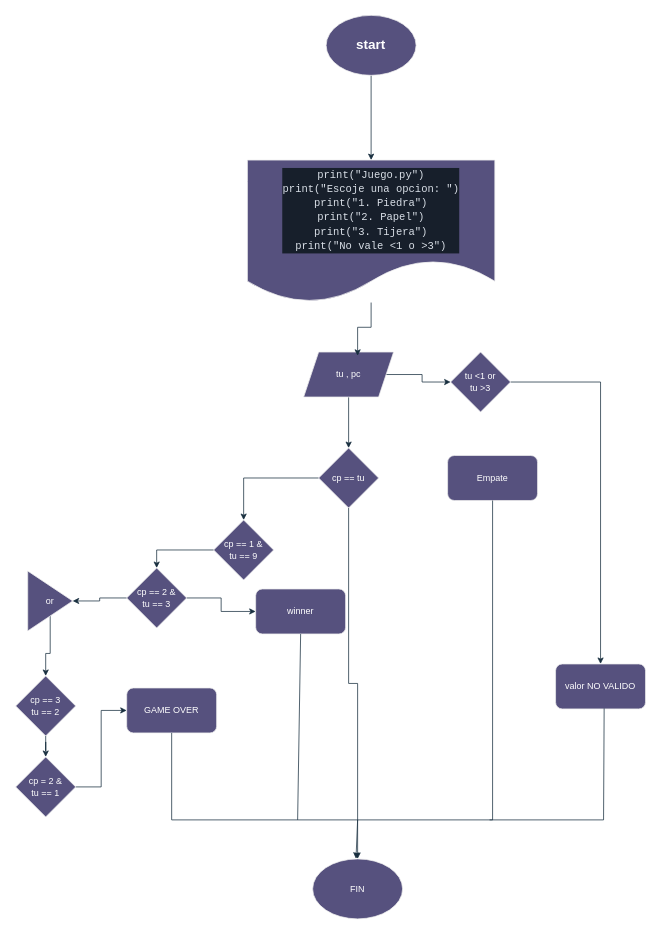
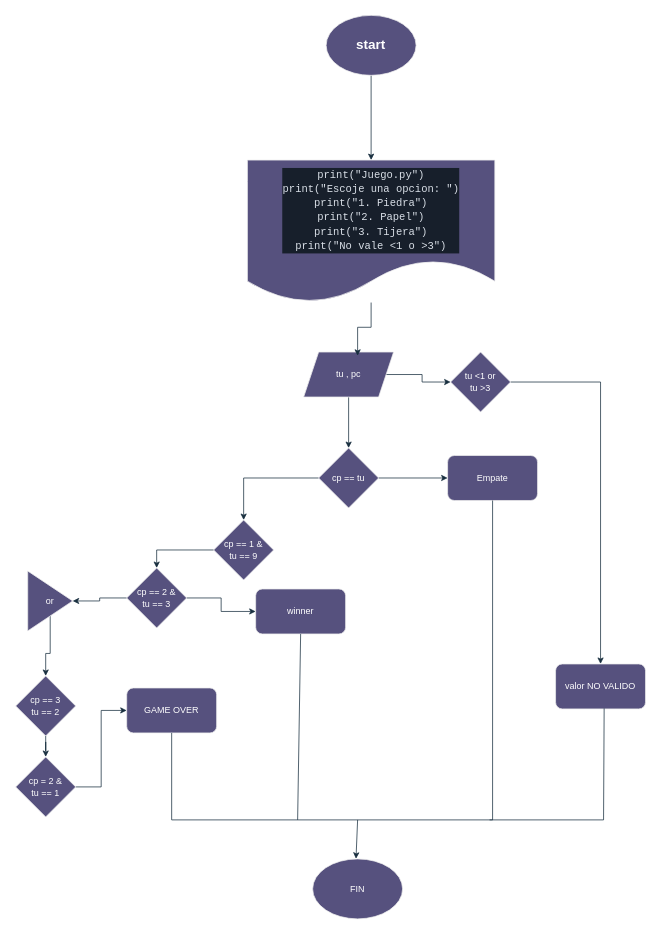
(348, 668) -> (441, 478)
